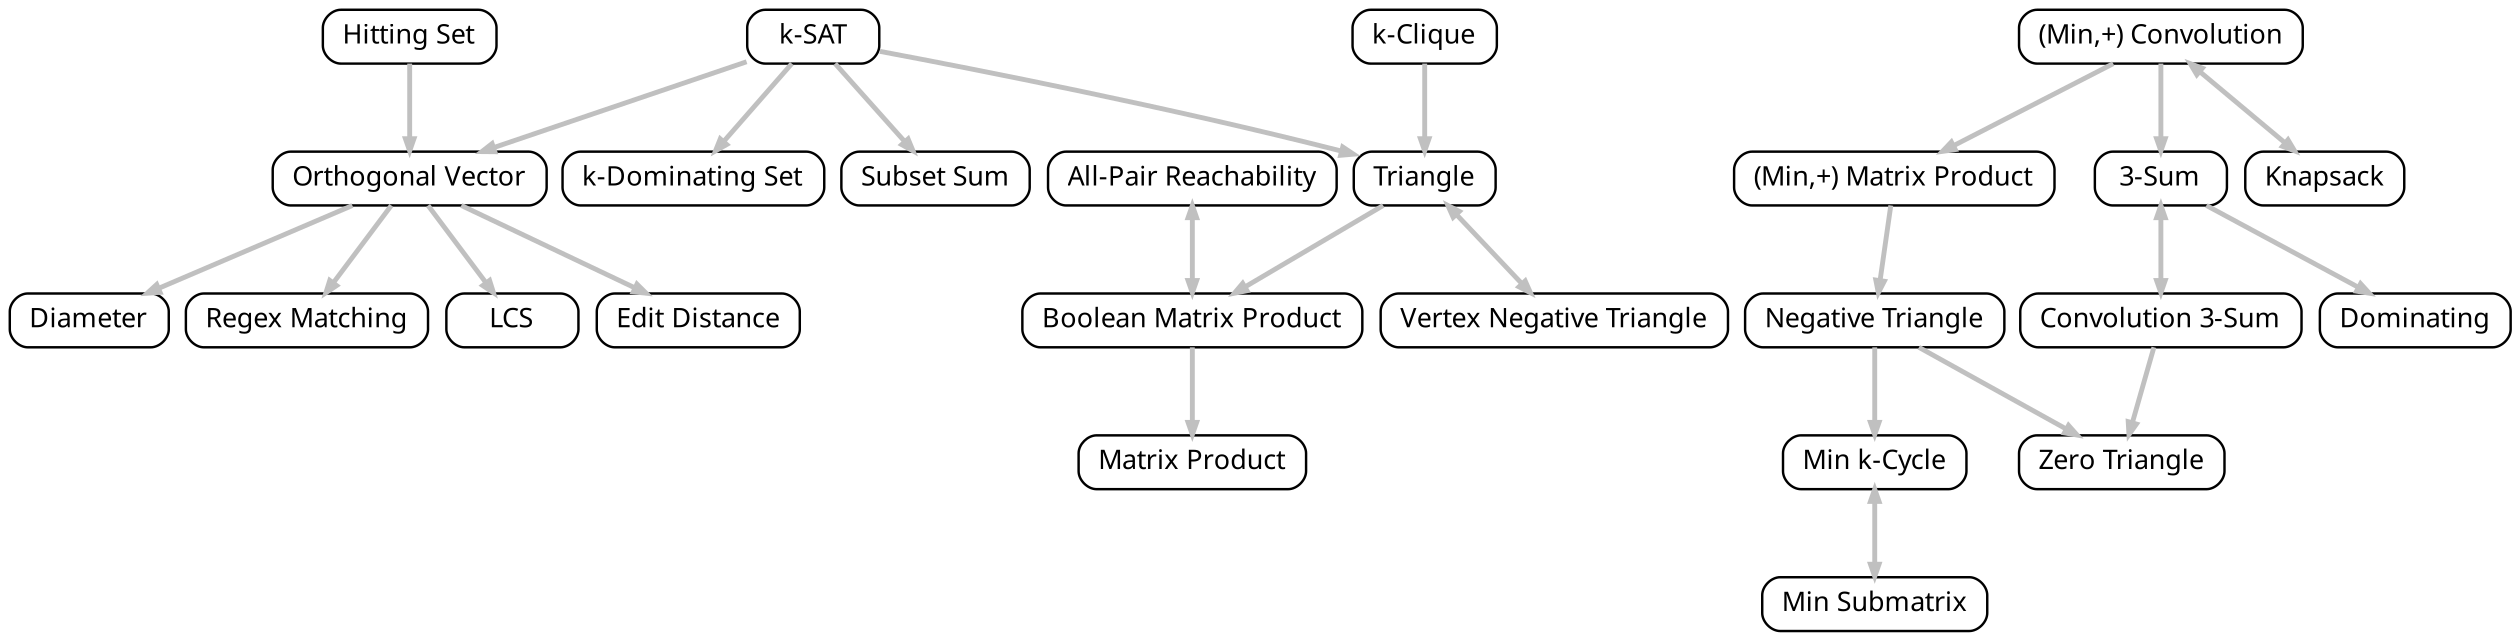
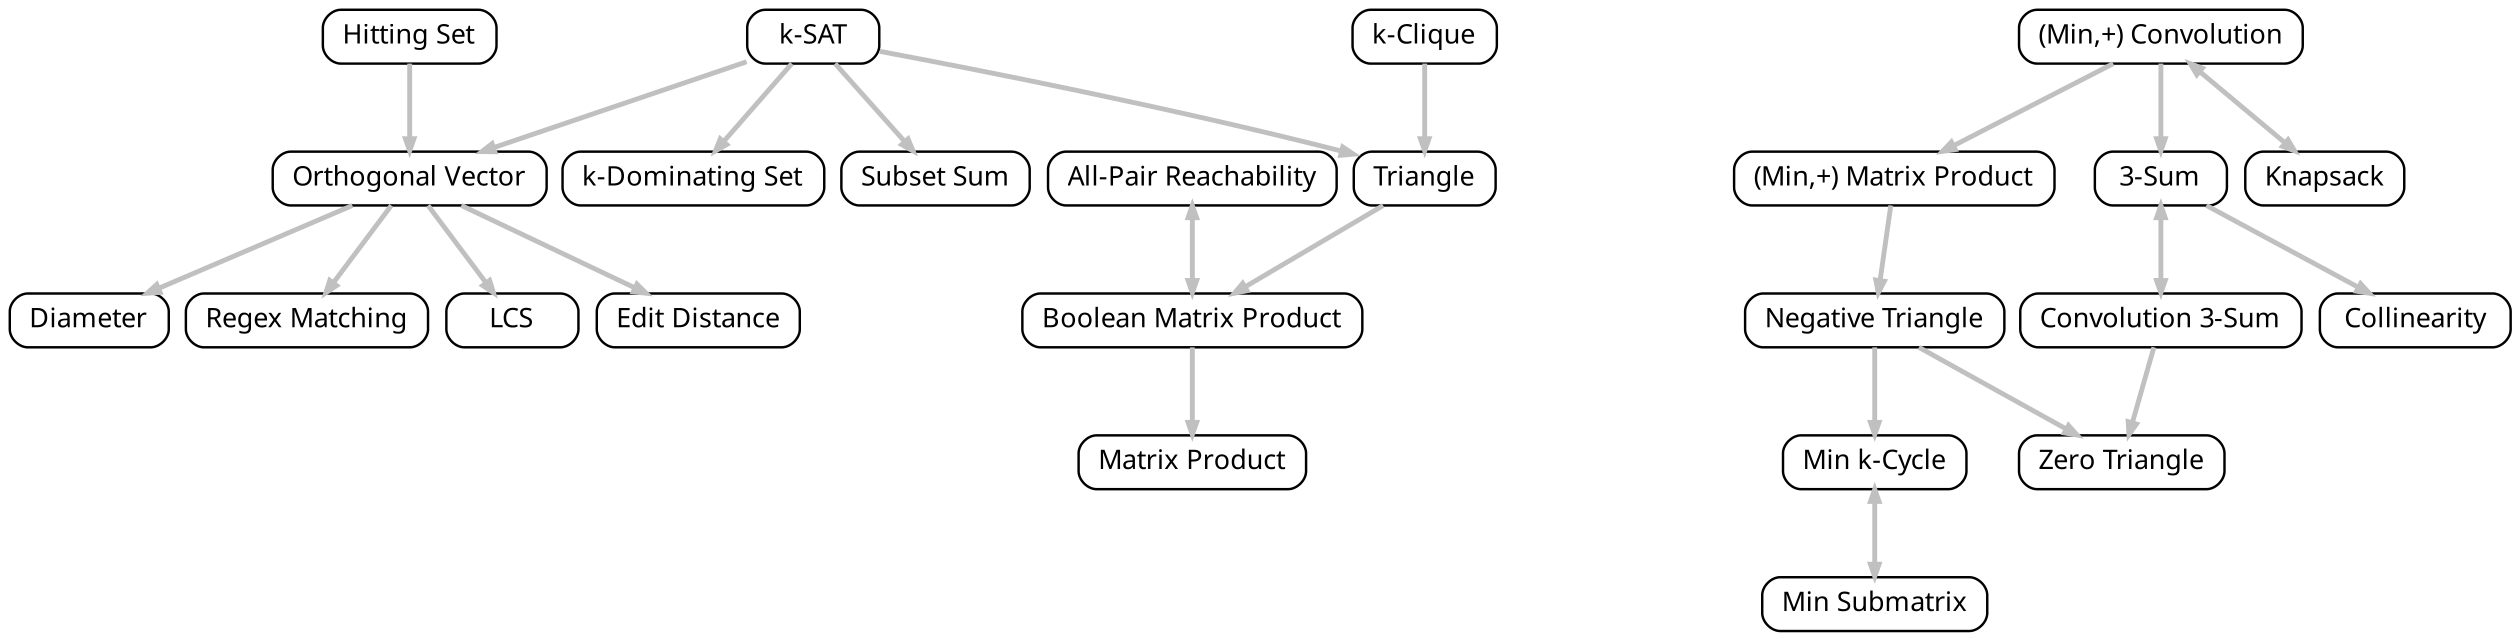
(1554, 320) -> none
(2415, 320) -> (2415, 320)
